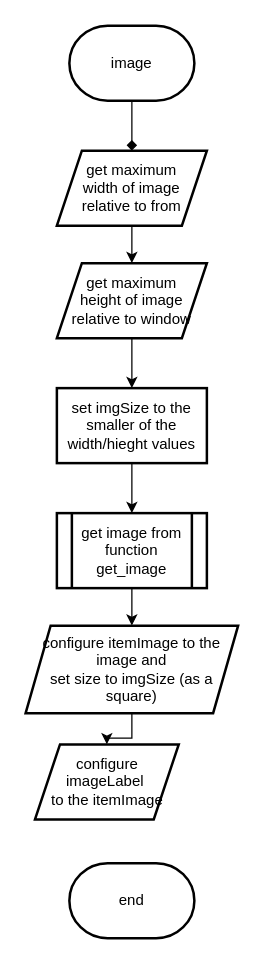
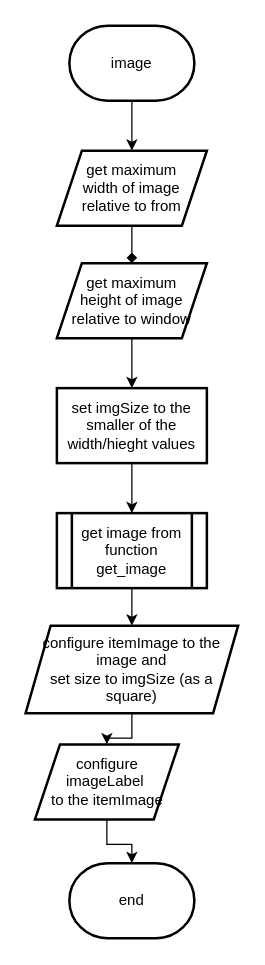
(132, 140) -> (132, 141)
(132, 253) -> (132, 252)
none -> (112, 844)
